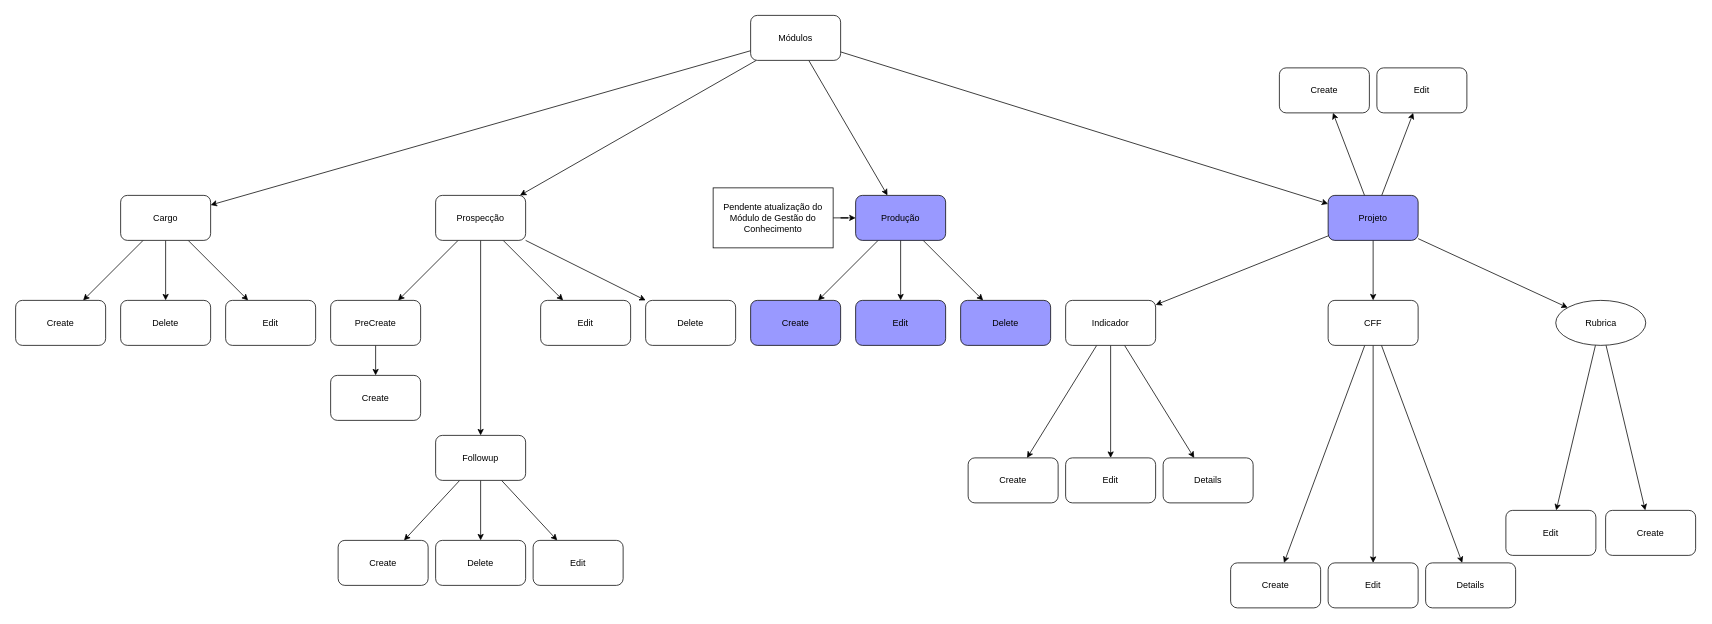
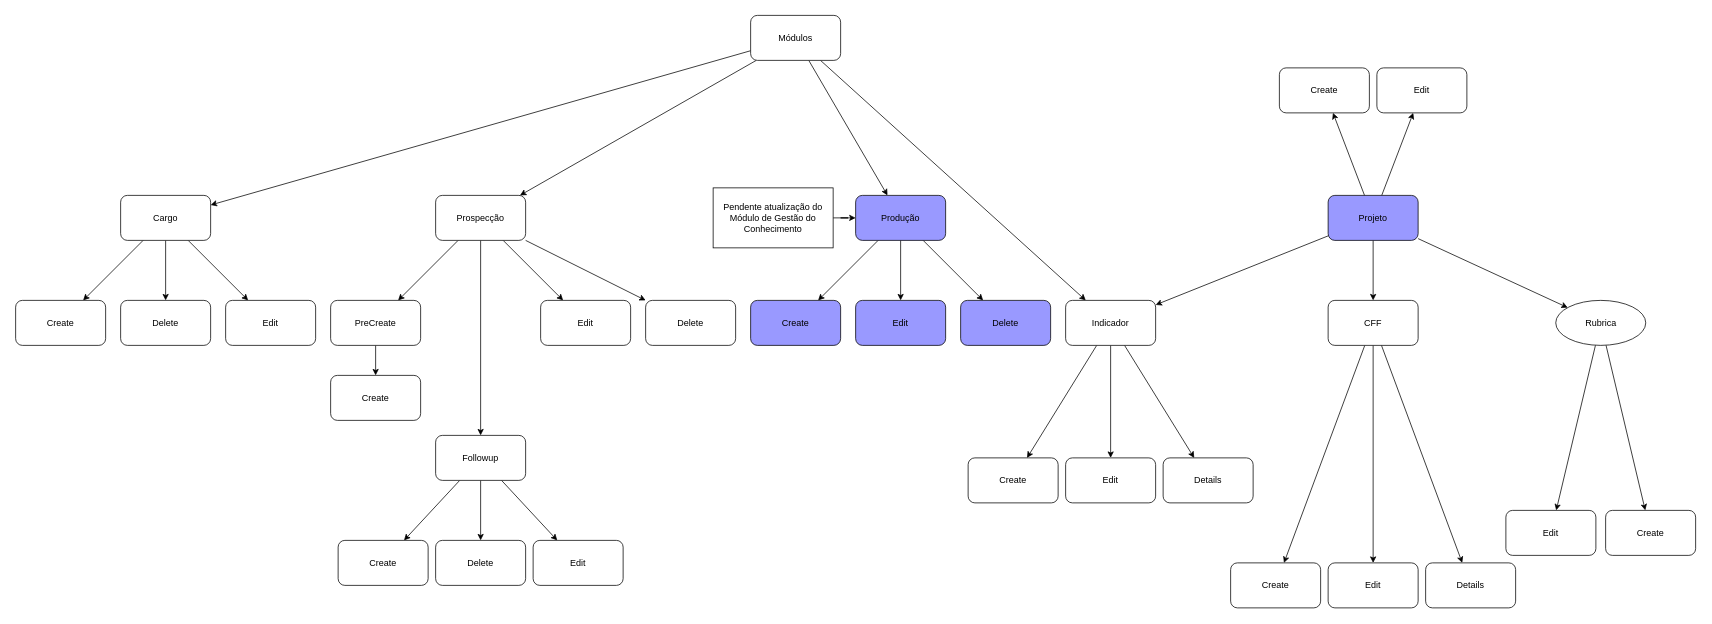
(1081, 127) -> (951, 179)
